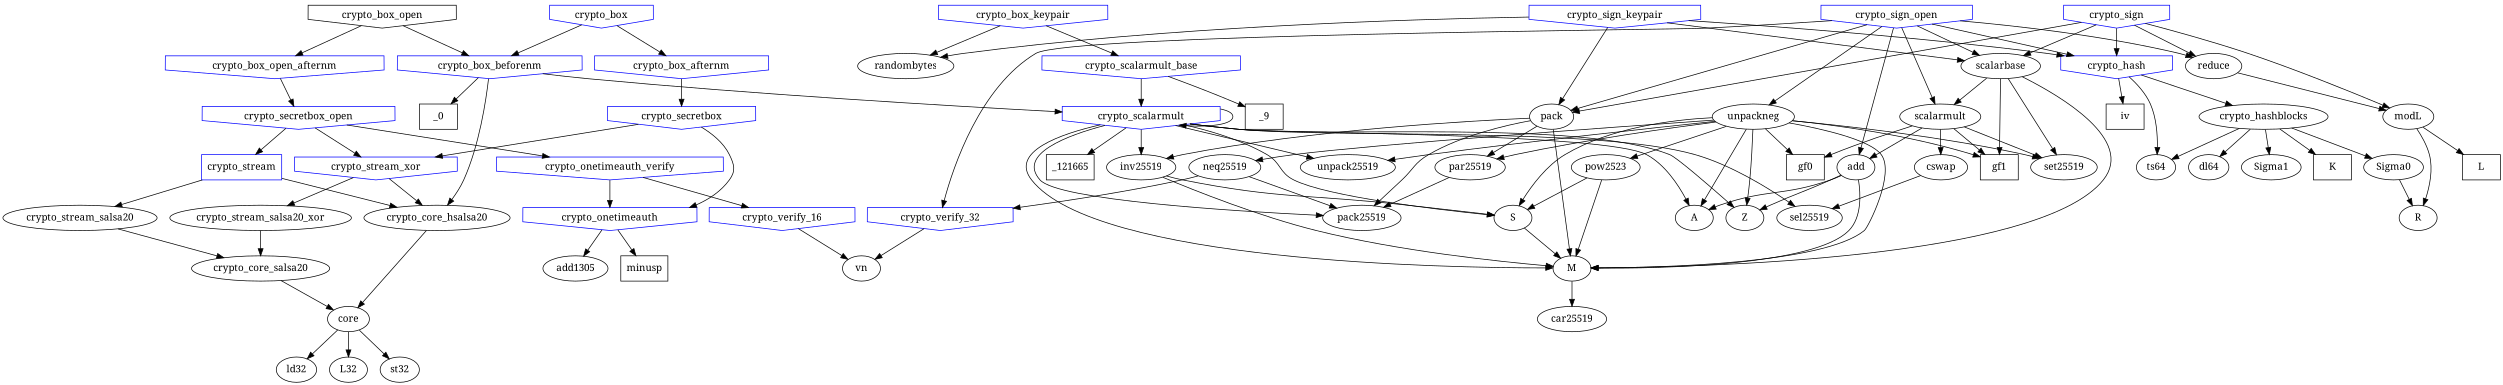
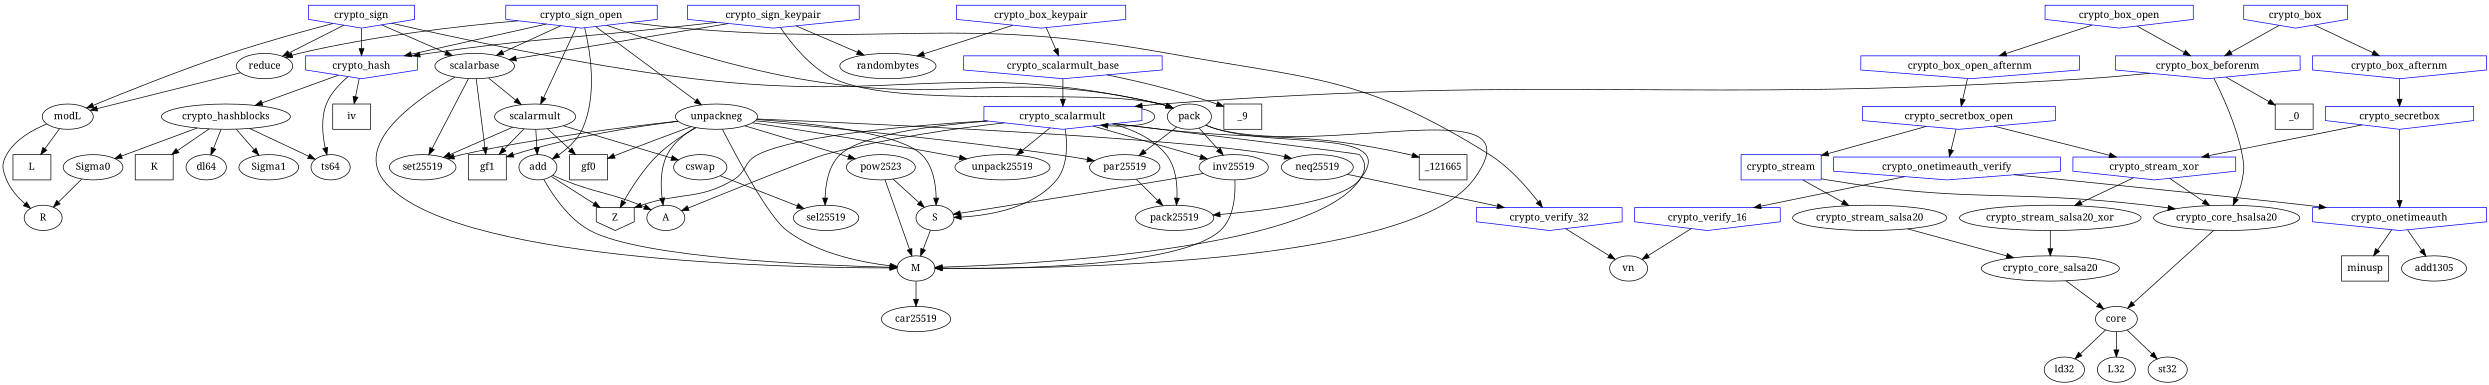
(382, 15) -> (2119, 15)
(1288, 191) -> none
(1745, 218) -> (615, 218)
